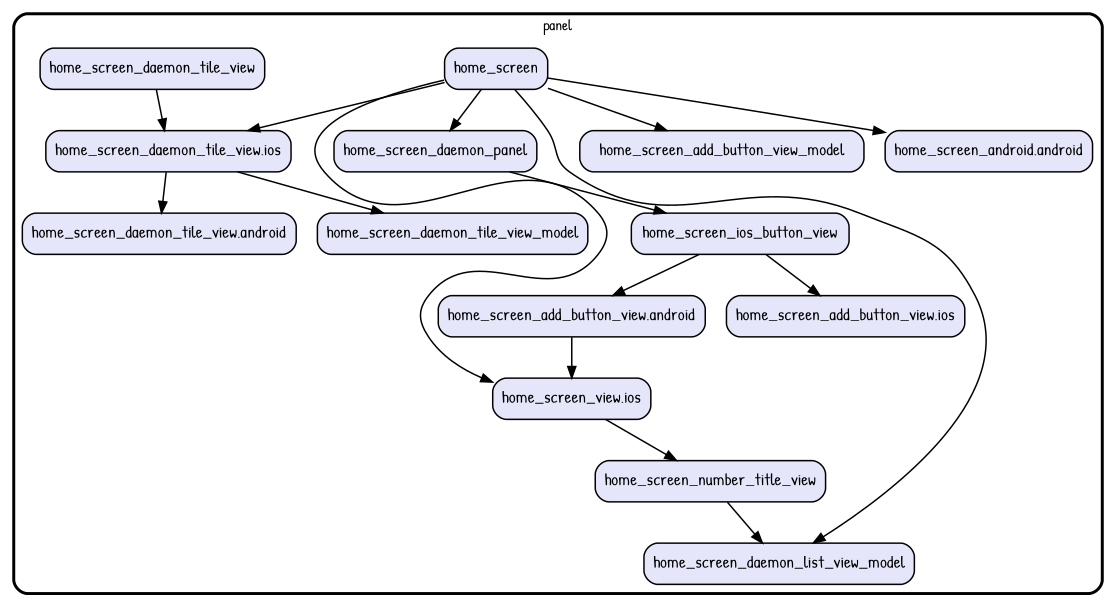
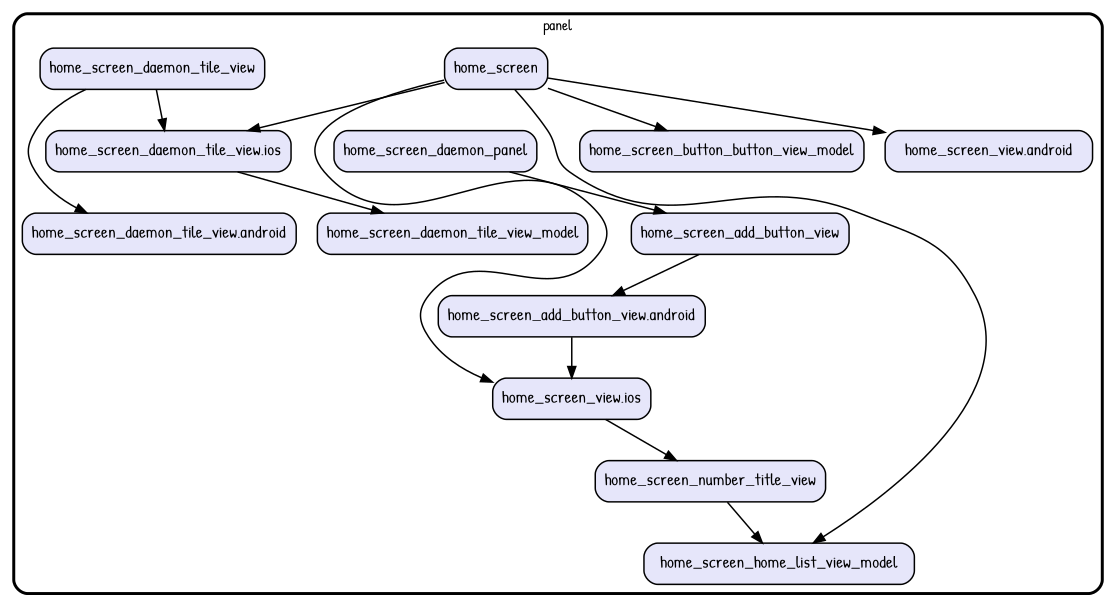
(469, 106) -> none
(722, 151) -> (722, 151)
(989, 151) -> (989, 151)
(164, 187) -> (29, 146)
(740, 234) -> (740, 234)
(846, 316) -> none
(779, 564) -> (779, 564)
